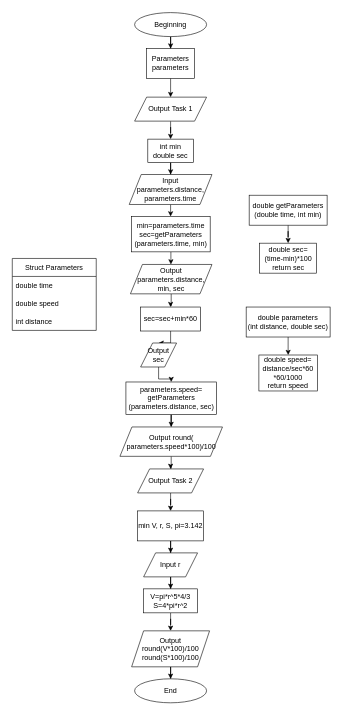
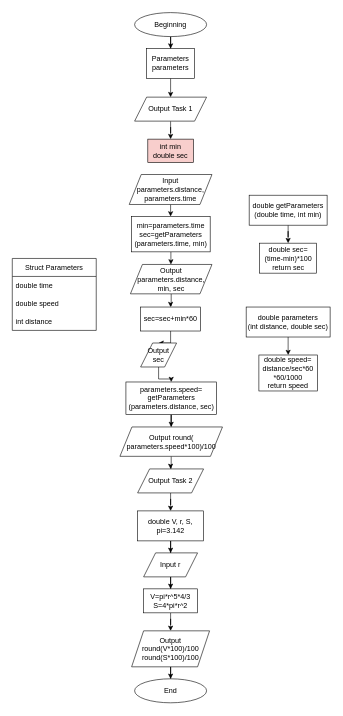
(171, 151) -> (171, 151)
(171, 170) -> none
(171, 526) -> (171, 526)
